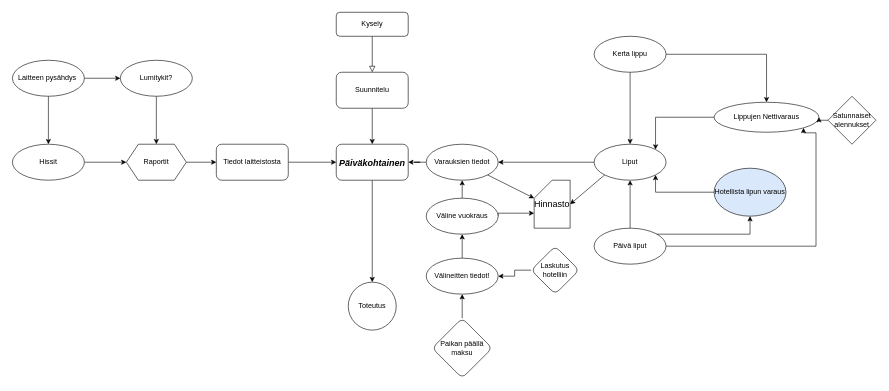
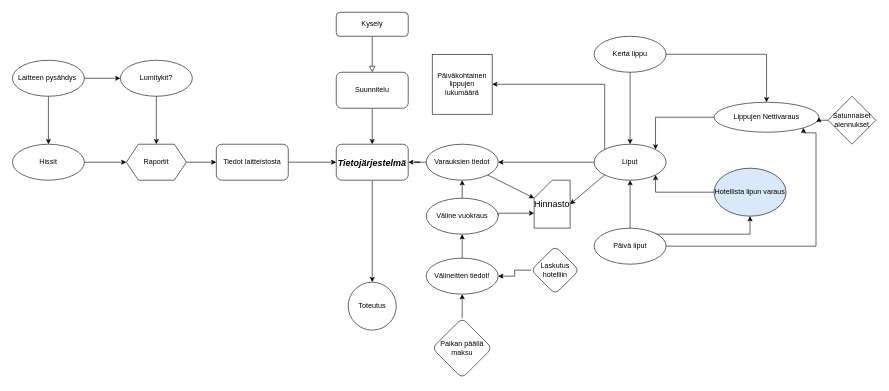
none -> (462, 84)
none -> (605, 134)
(372, 162) -> (372, 162)
